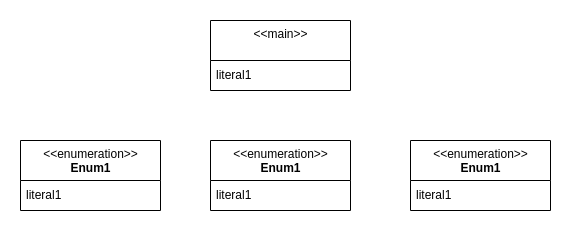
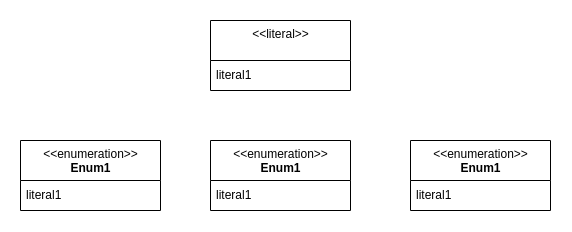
(281, 35) -> (281, 35)
